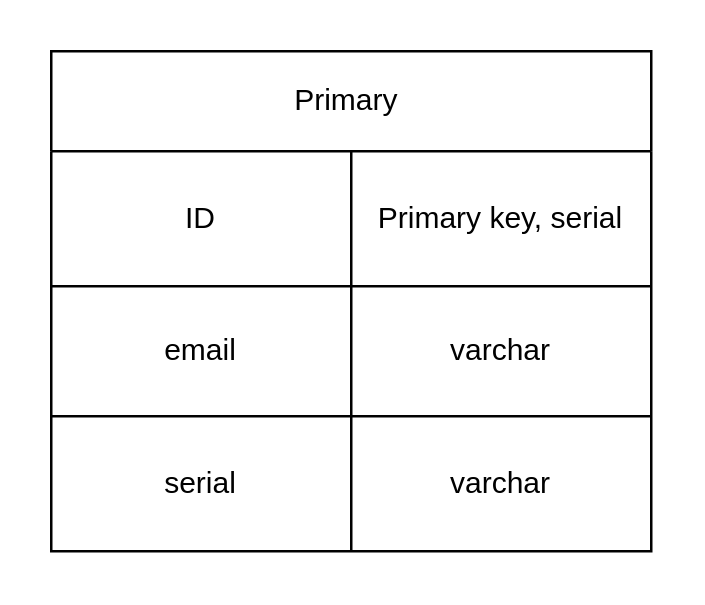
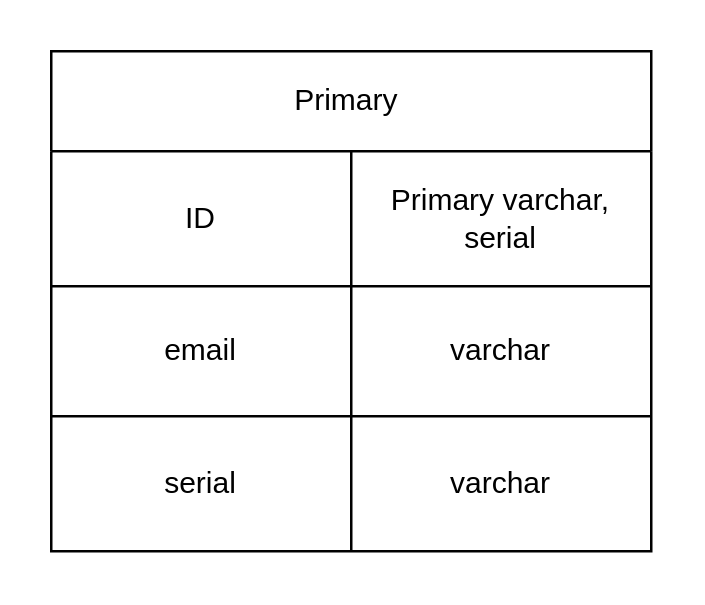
(501, 219) -> (501, 219)
